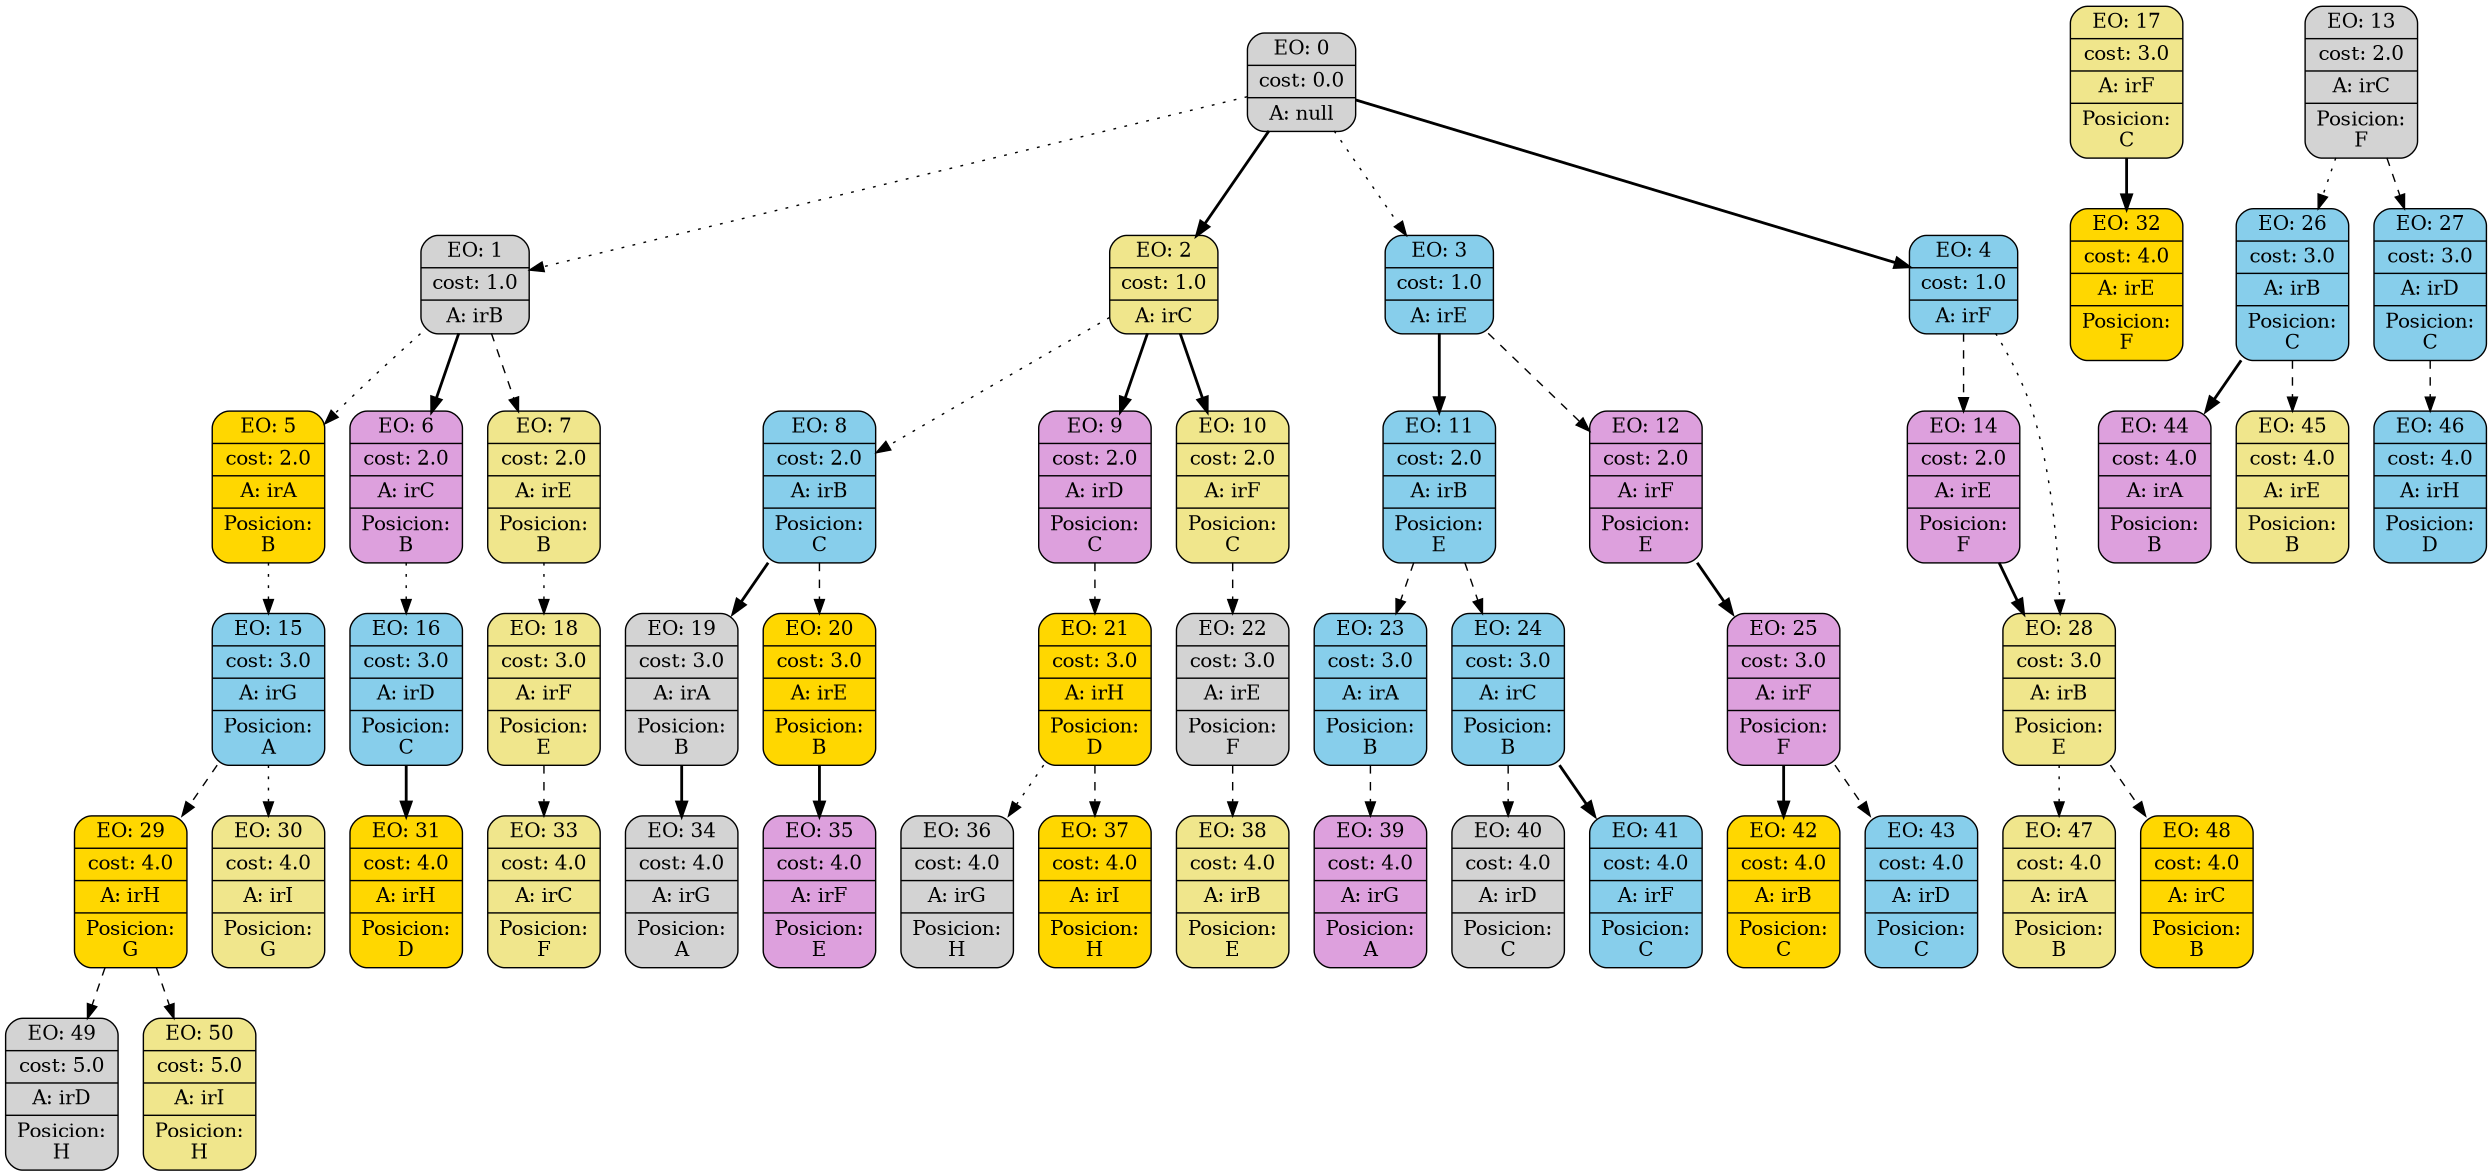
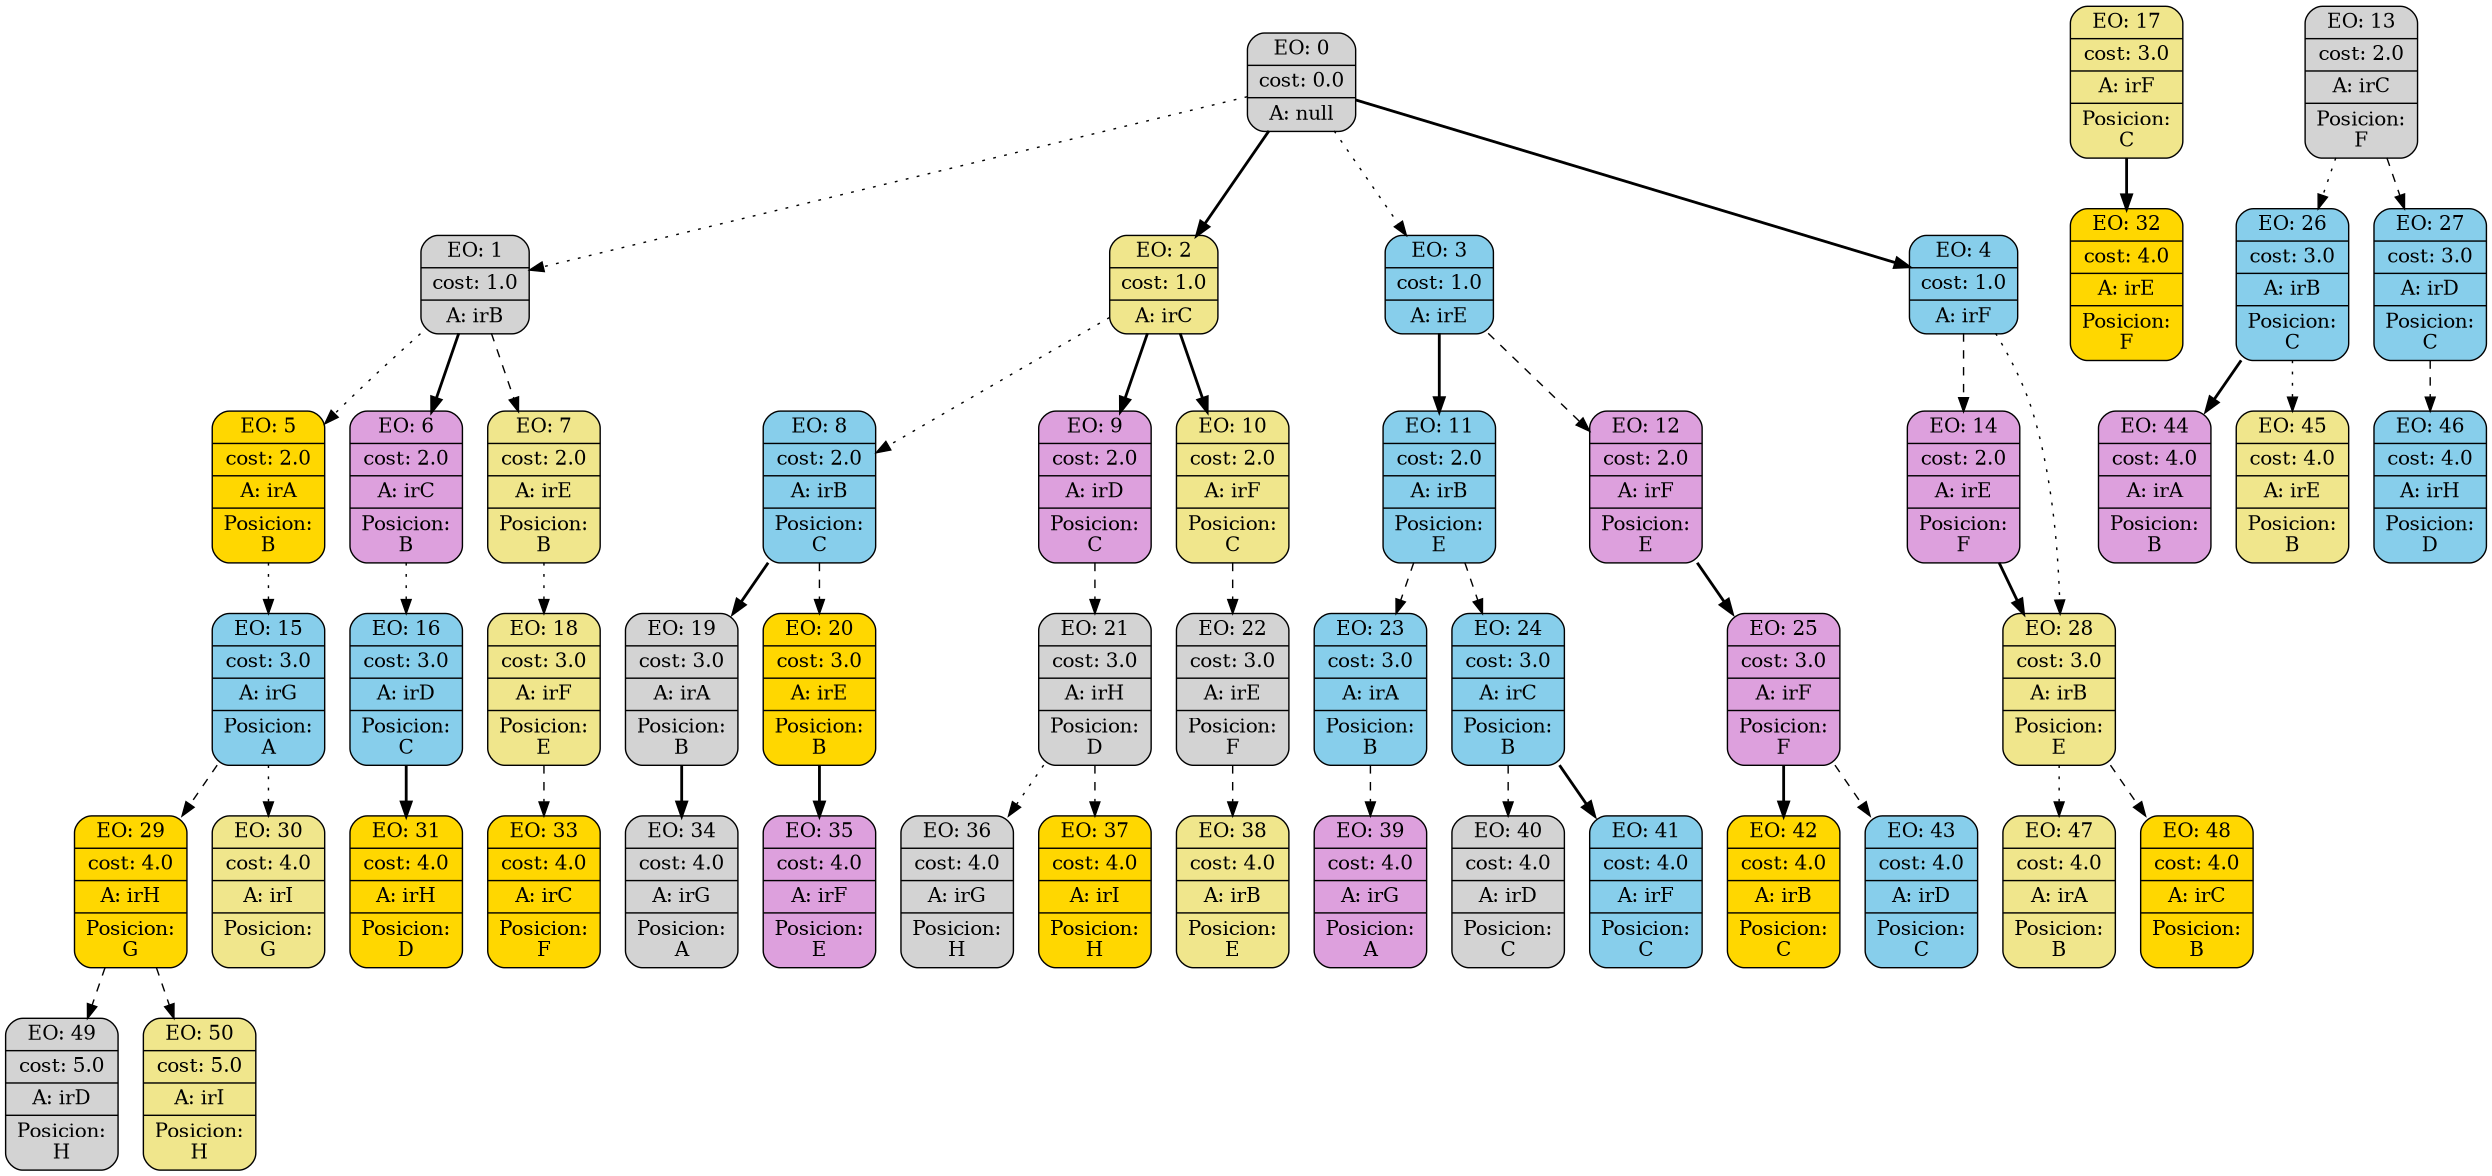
(2292, 379) -> (2292, 379)
(1095, 689) -> (1095, 689)
(544, 892) -> (544, 892)
